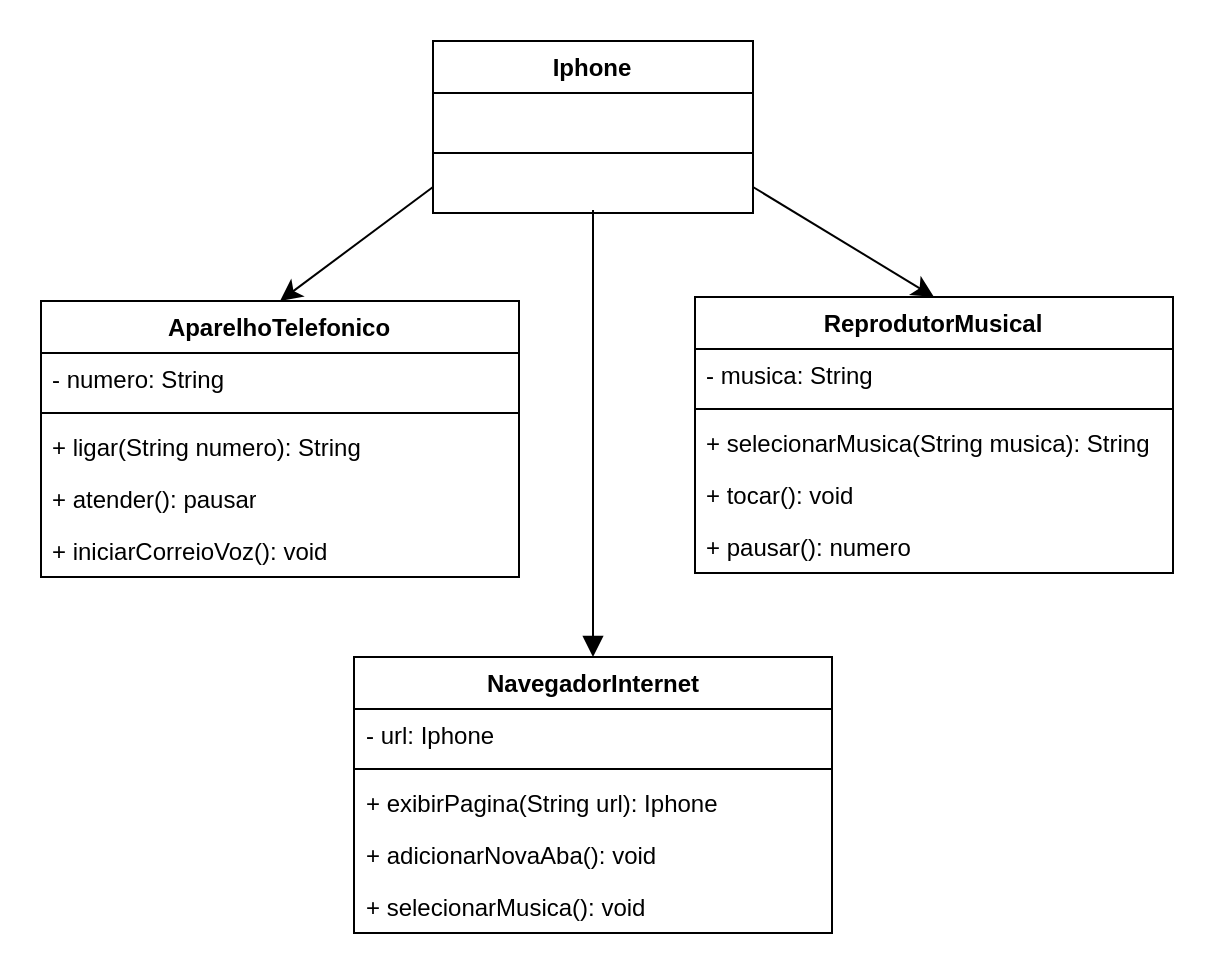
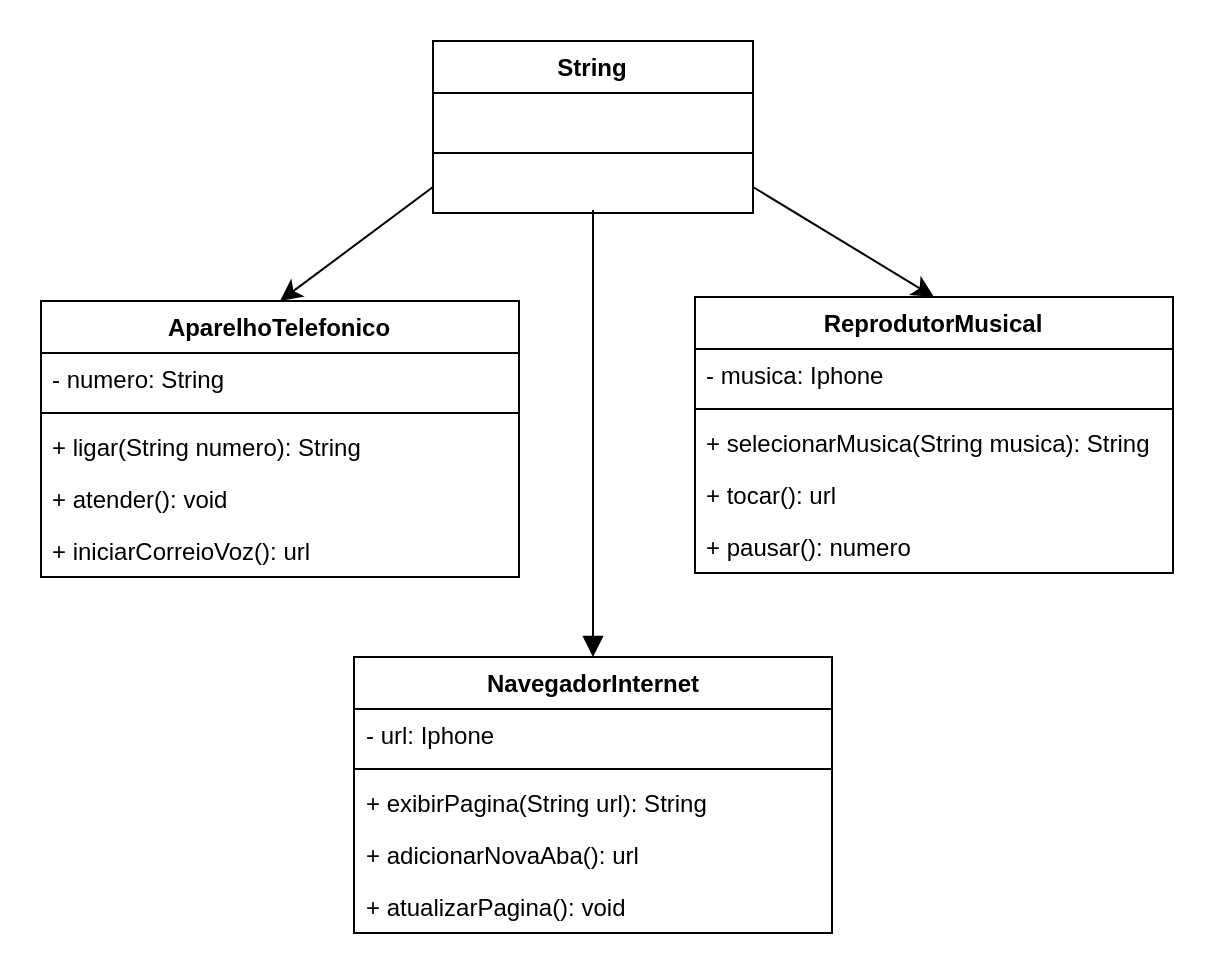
(593, 69) -> (593, 69)
(799, 377) -> (802, 377)
(795, 497) -> (789, 497)
(171, 501) -> (155, 501)
(209, 553) -> (203, 553)
(567, 805) -> (564, 805)
(523, 857) -> (516, 857)
(520, 909) -> (513, 909)
